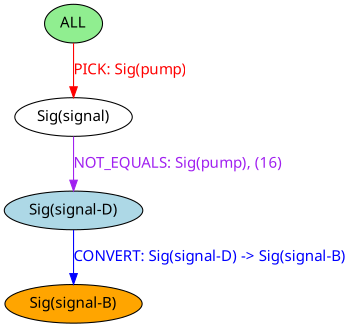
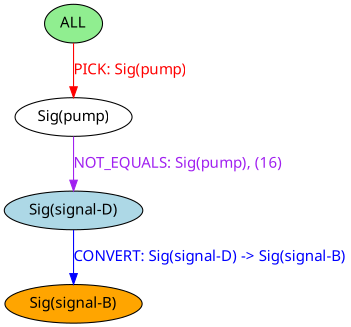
(74, 117) -> (74, 117)
